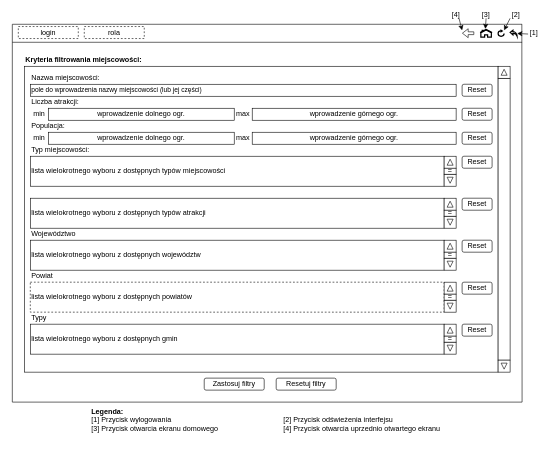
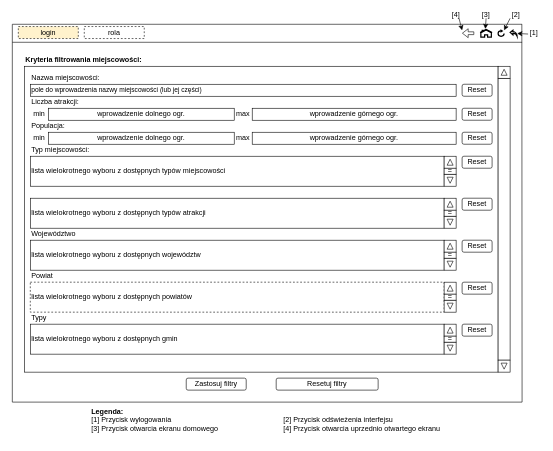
(48, 33) -> (48, 33)
(234, 384) -> (216, 384)
(306, 384) -> (327, 384)
